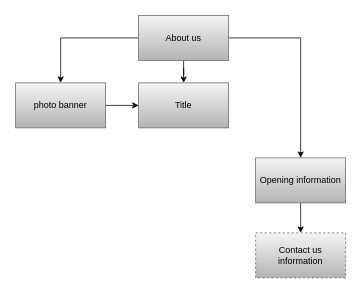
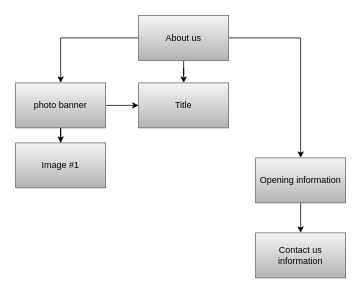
none -> (60, 138)
none -> (60, 165)
(300, 255) -> (300, 255)
